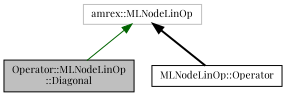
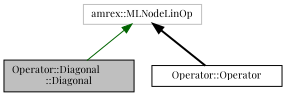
(69, 76) -> (69, 76)
(217, 76) -> (217, 76)
